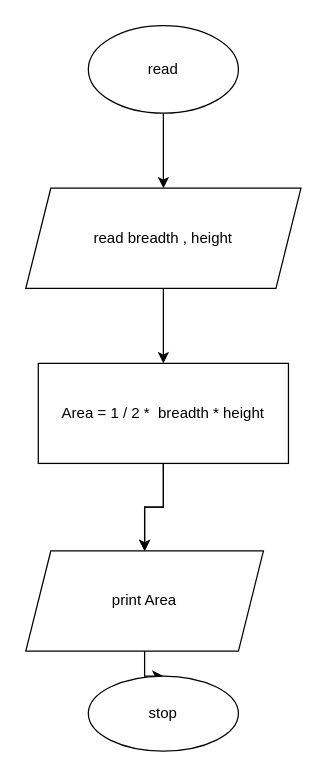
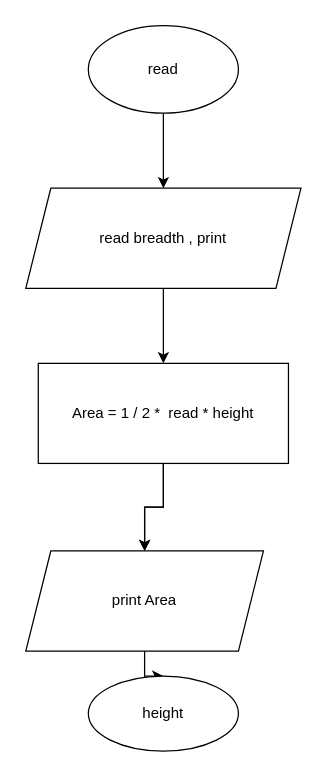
(163, 238) -> (163, 238)
(163, 413) -> (163, 413)
(163, 713) -> (163, 713)
